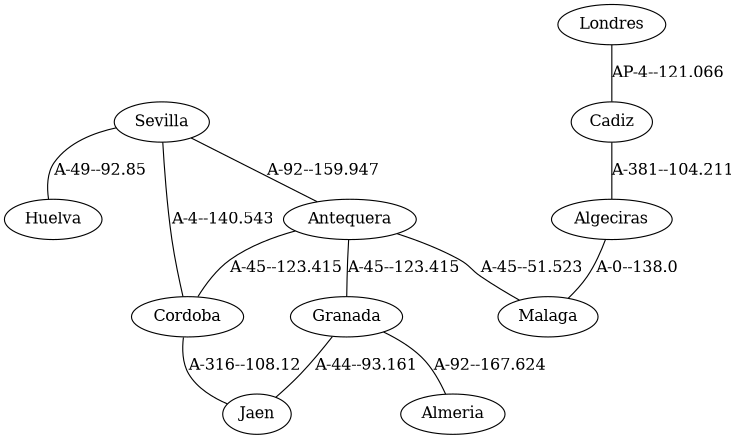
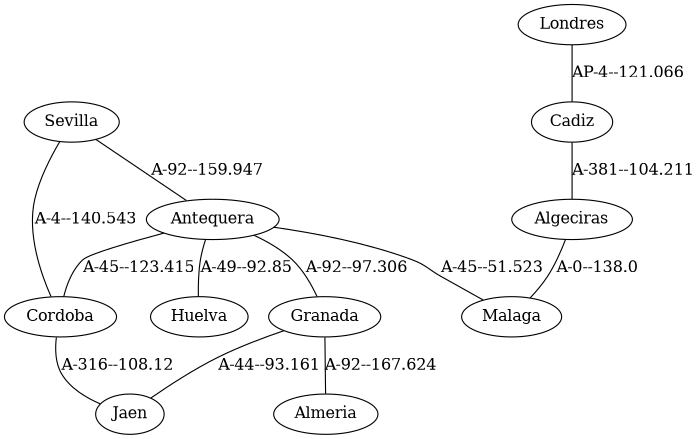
(66, 150) -> (199, 268)
(404, 268) -> (357, 268)
